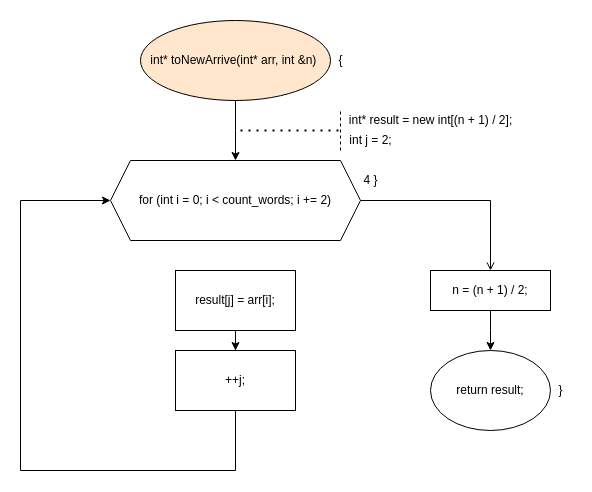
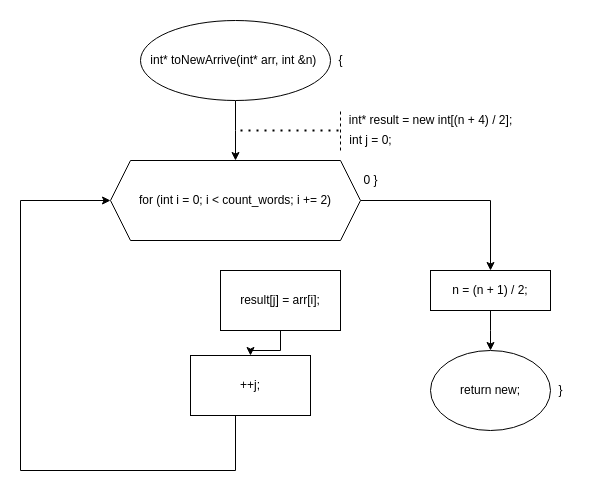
(236, 61) -> (236, 61)
(431, 121) -> (431, 121)
(371, 141) -> (371, 141)
(371, 181) -> (371, 181)
(491, 264) -> (491, 262)
(236, 301) -> (281, 301)
(236, 381) -> (251, 386)
(491, 391) -> (491, 391)
